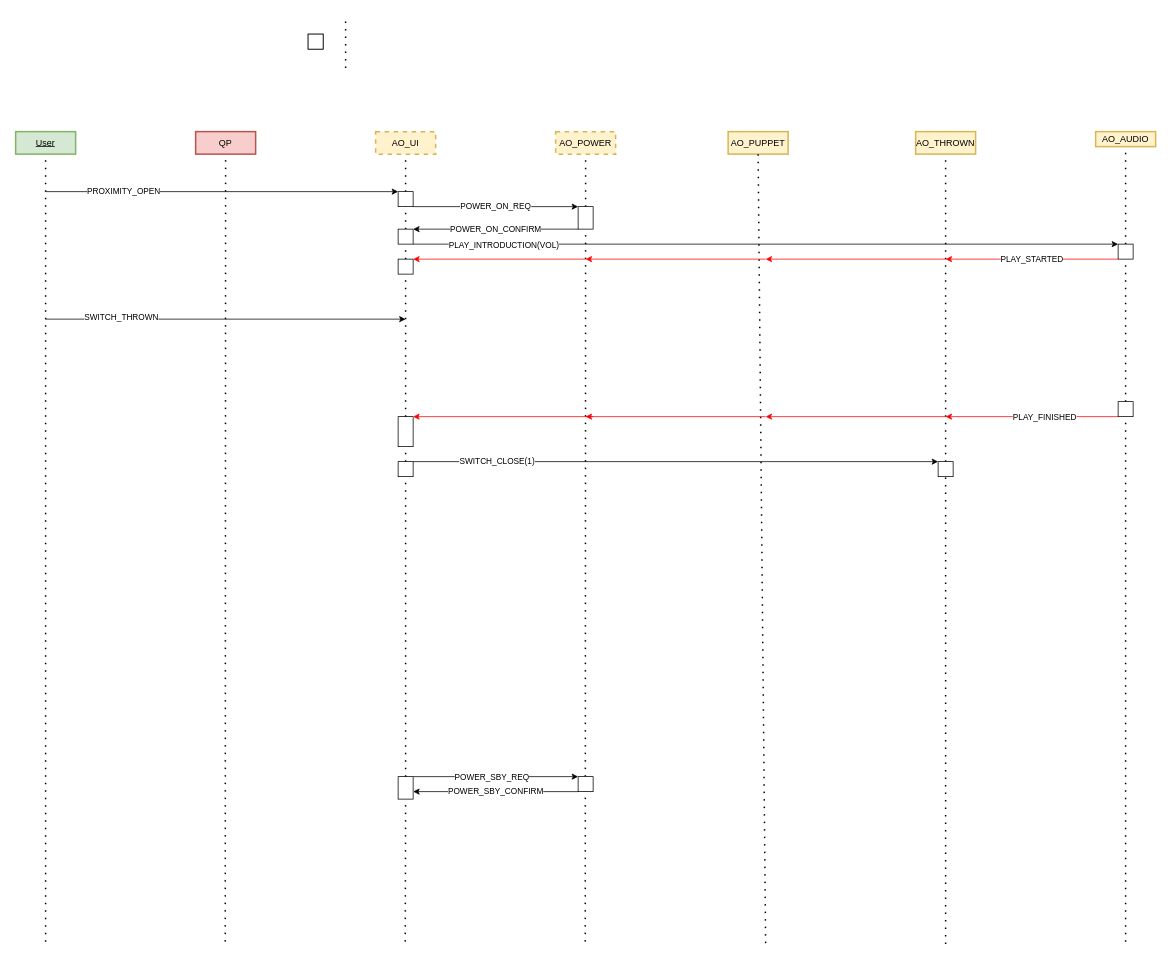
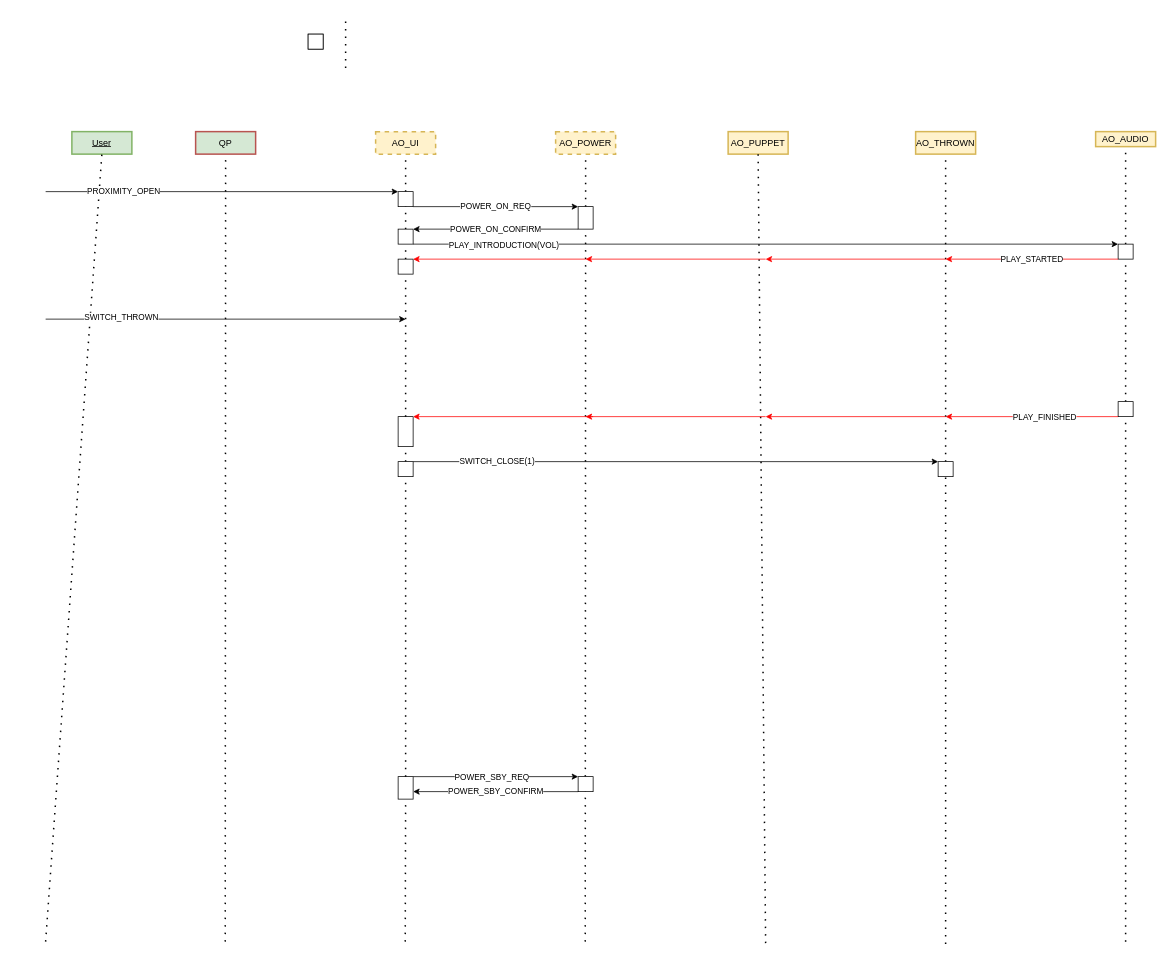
(45, 143) -> (102, 143)
(225, 143) -> (225, 143)
